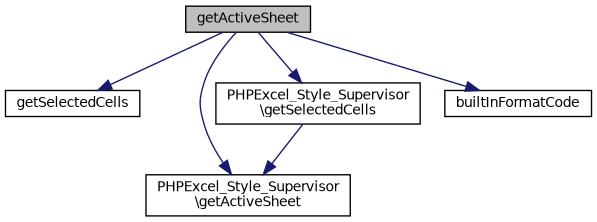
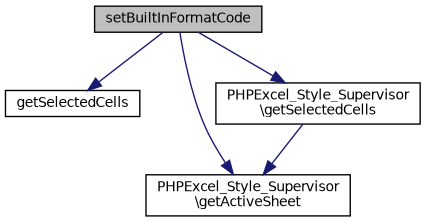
(248, 19) -> (178, 19)
(518, 103) -> none
